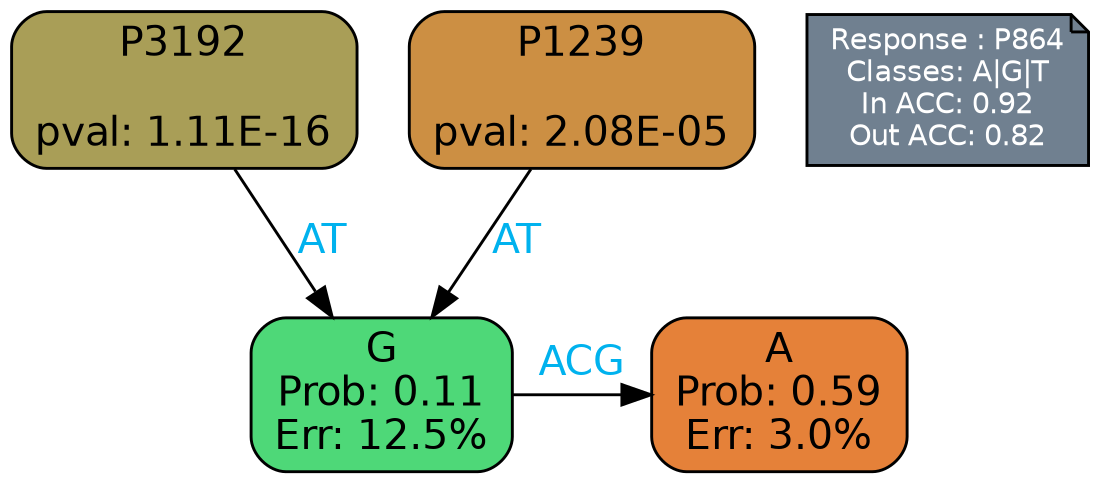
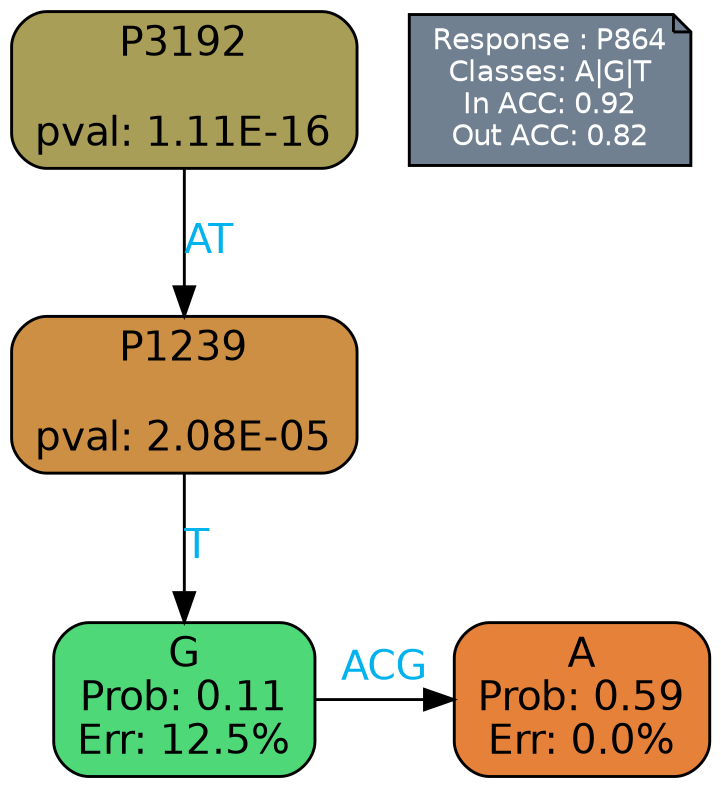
(275, 230) -> (184, 228)
(517, 242) -> (197, 547)
(779, 395) -> (582, 700)
